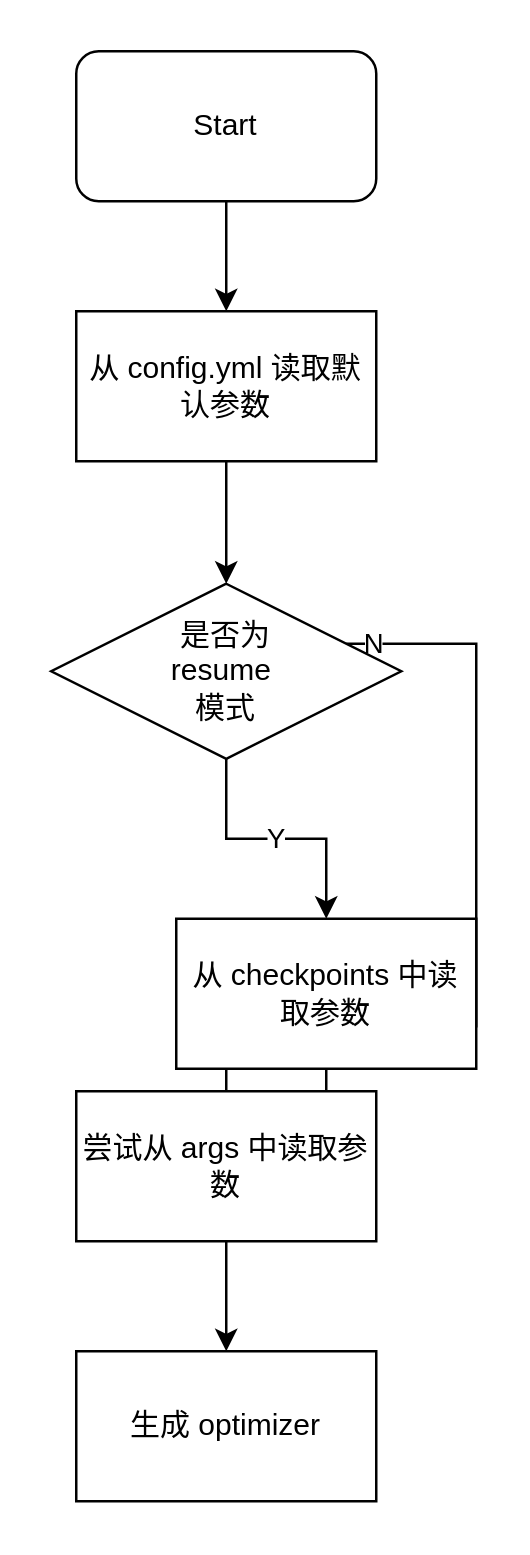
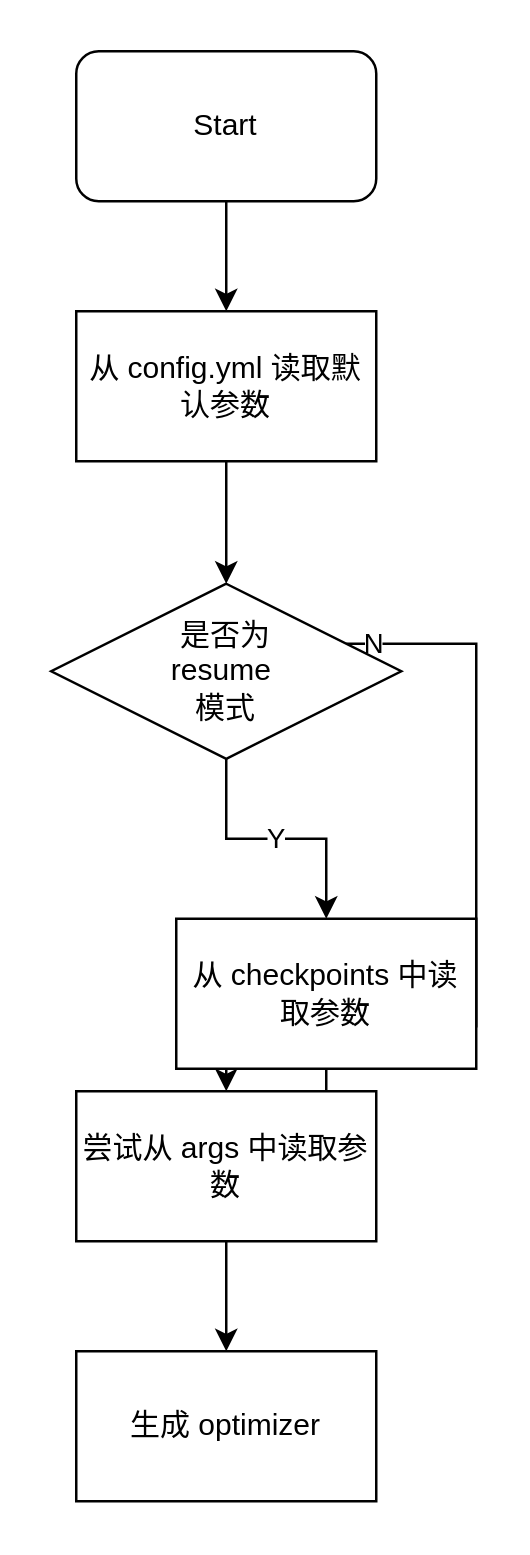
(226, 1080) -> (226, 1073)
